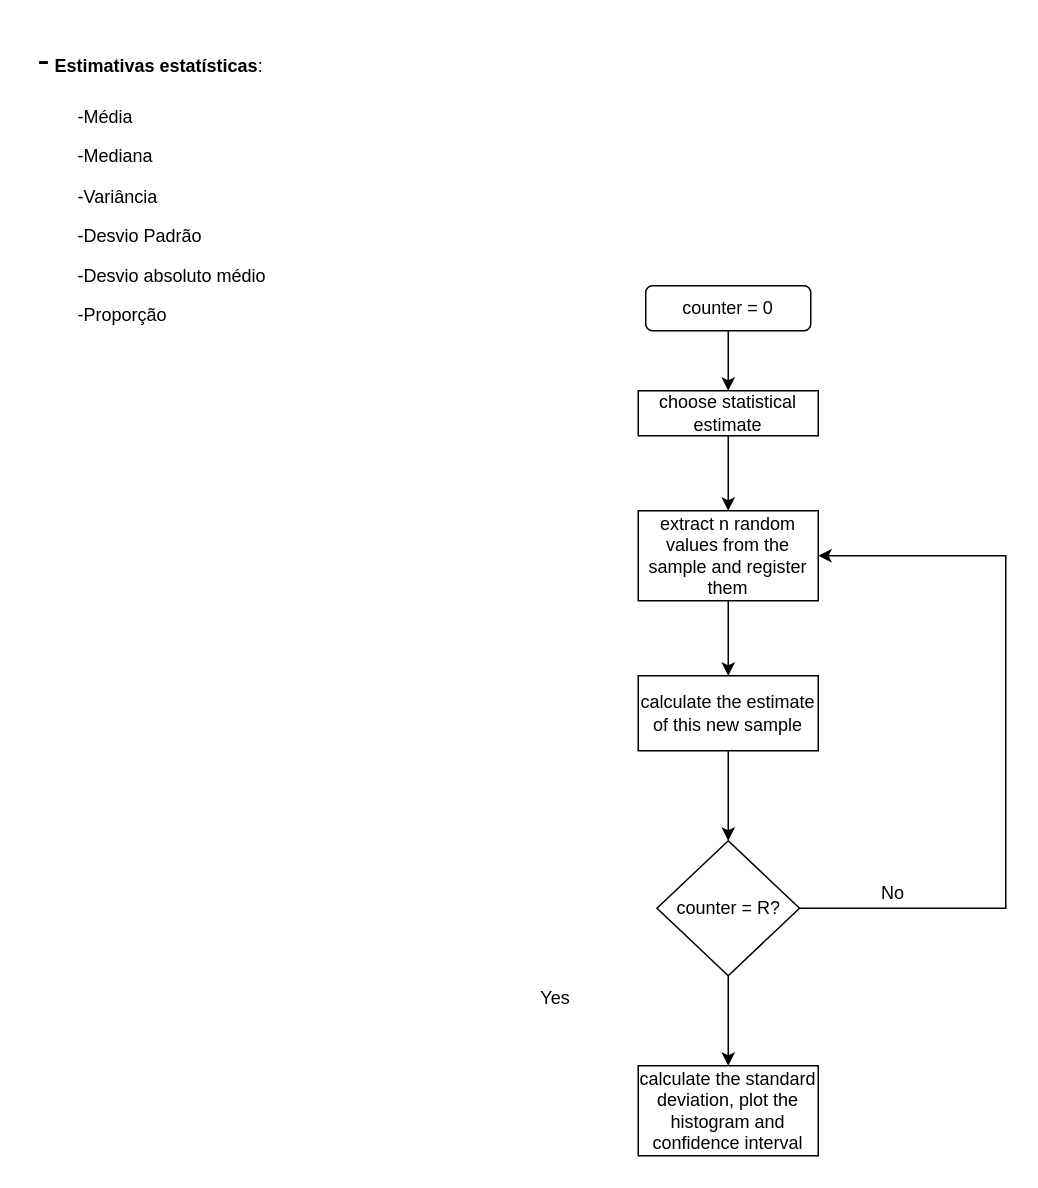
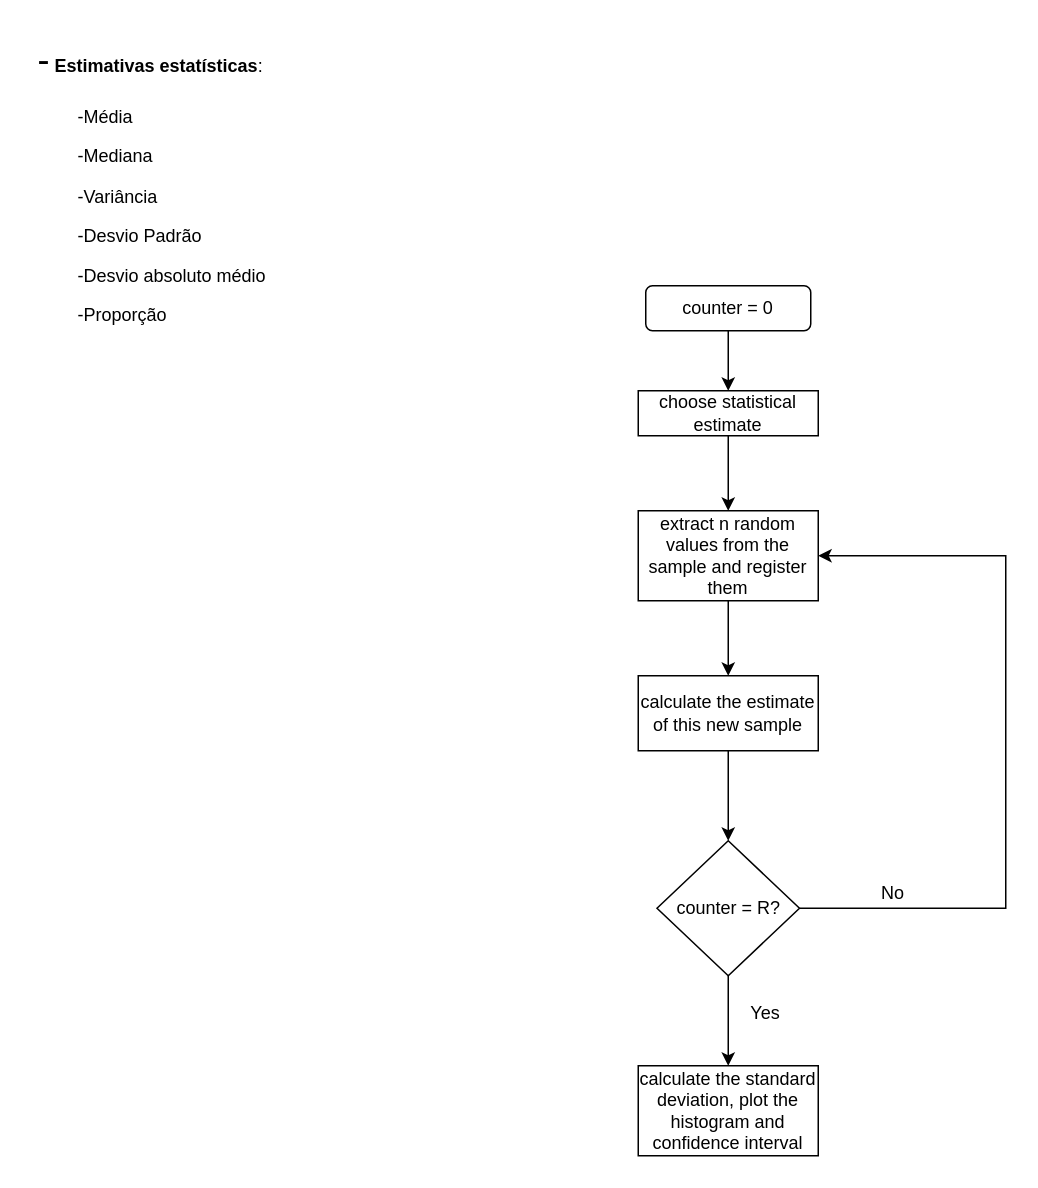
(556, 998) -> (766, 1013)
